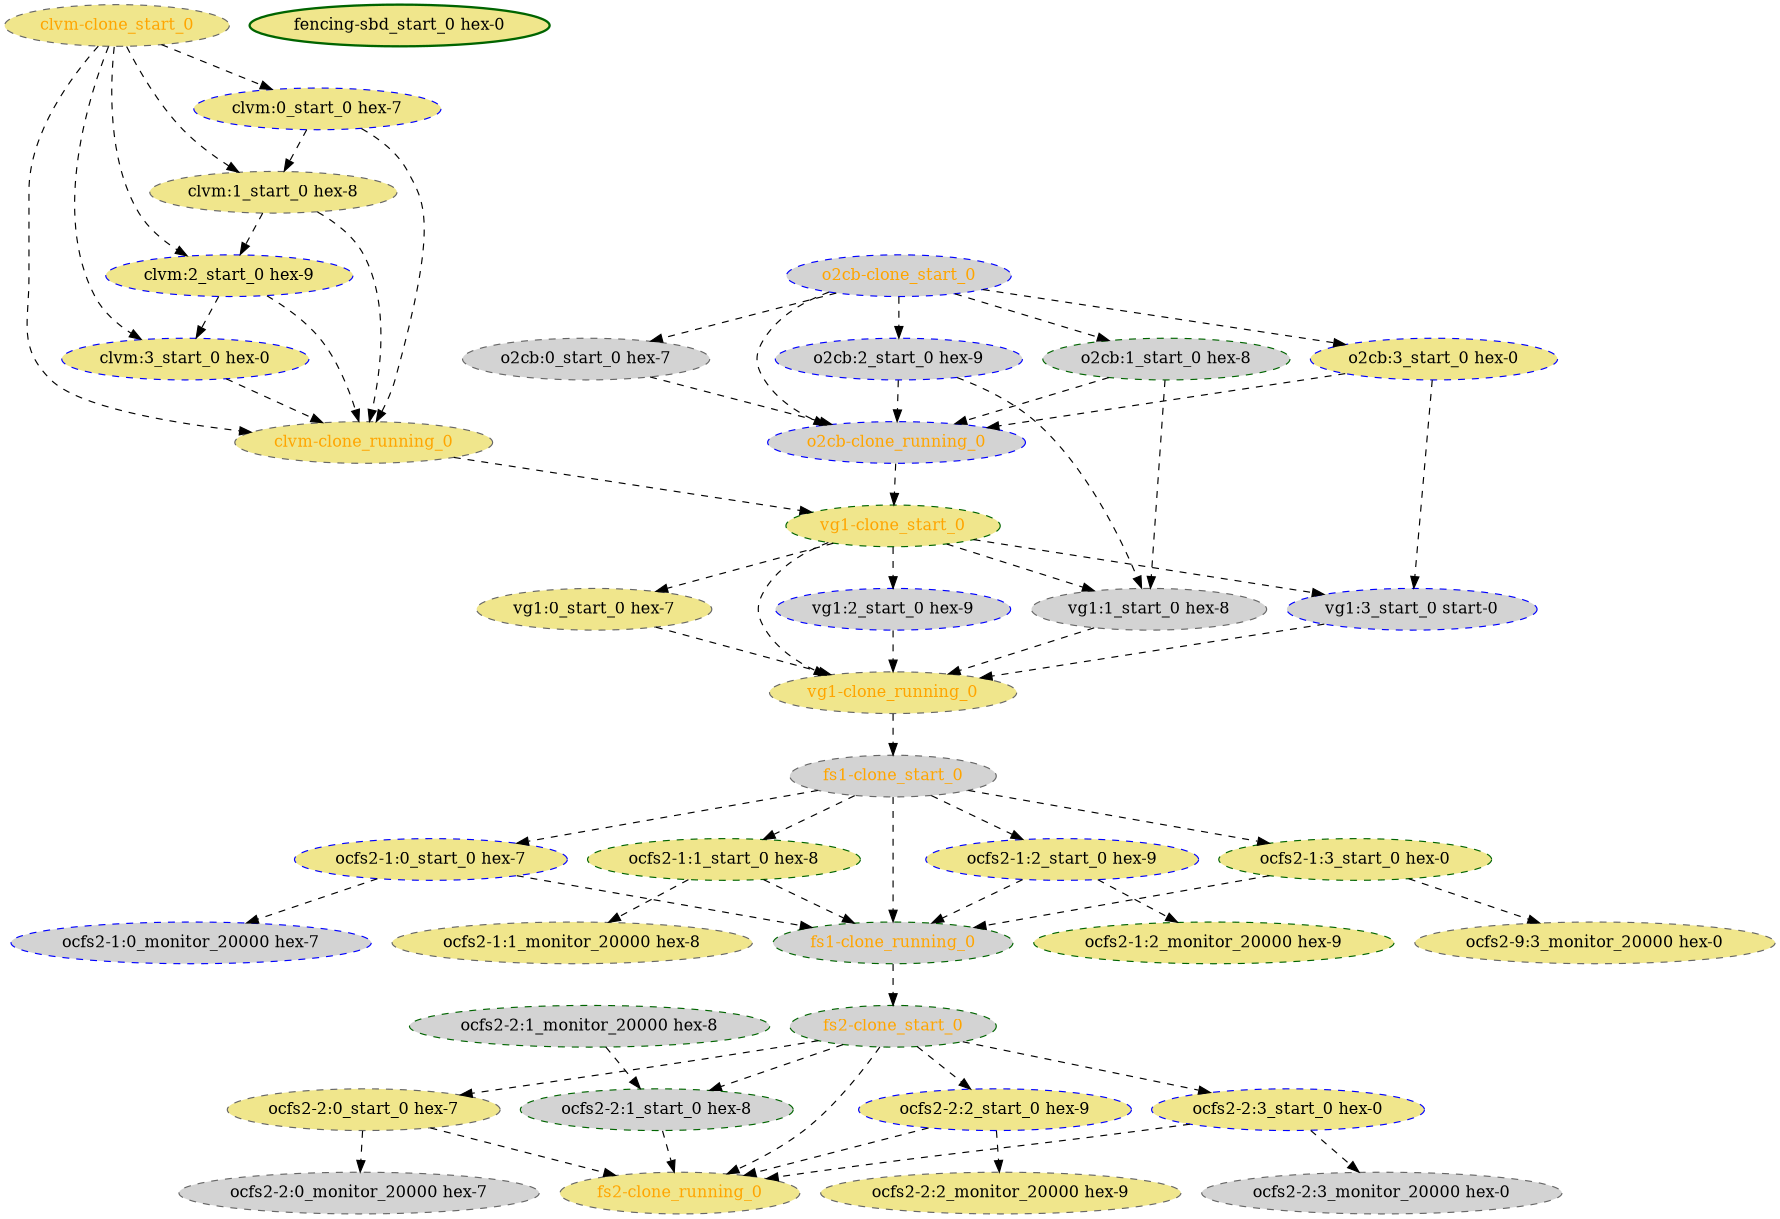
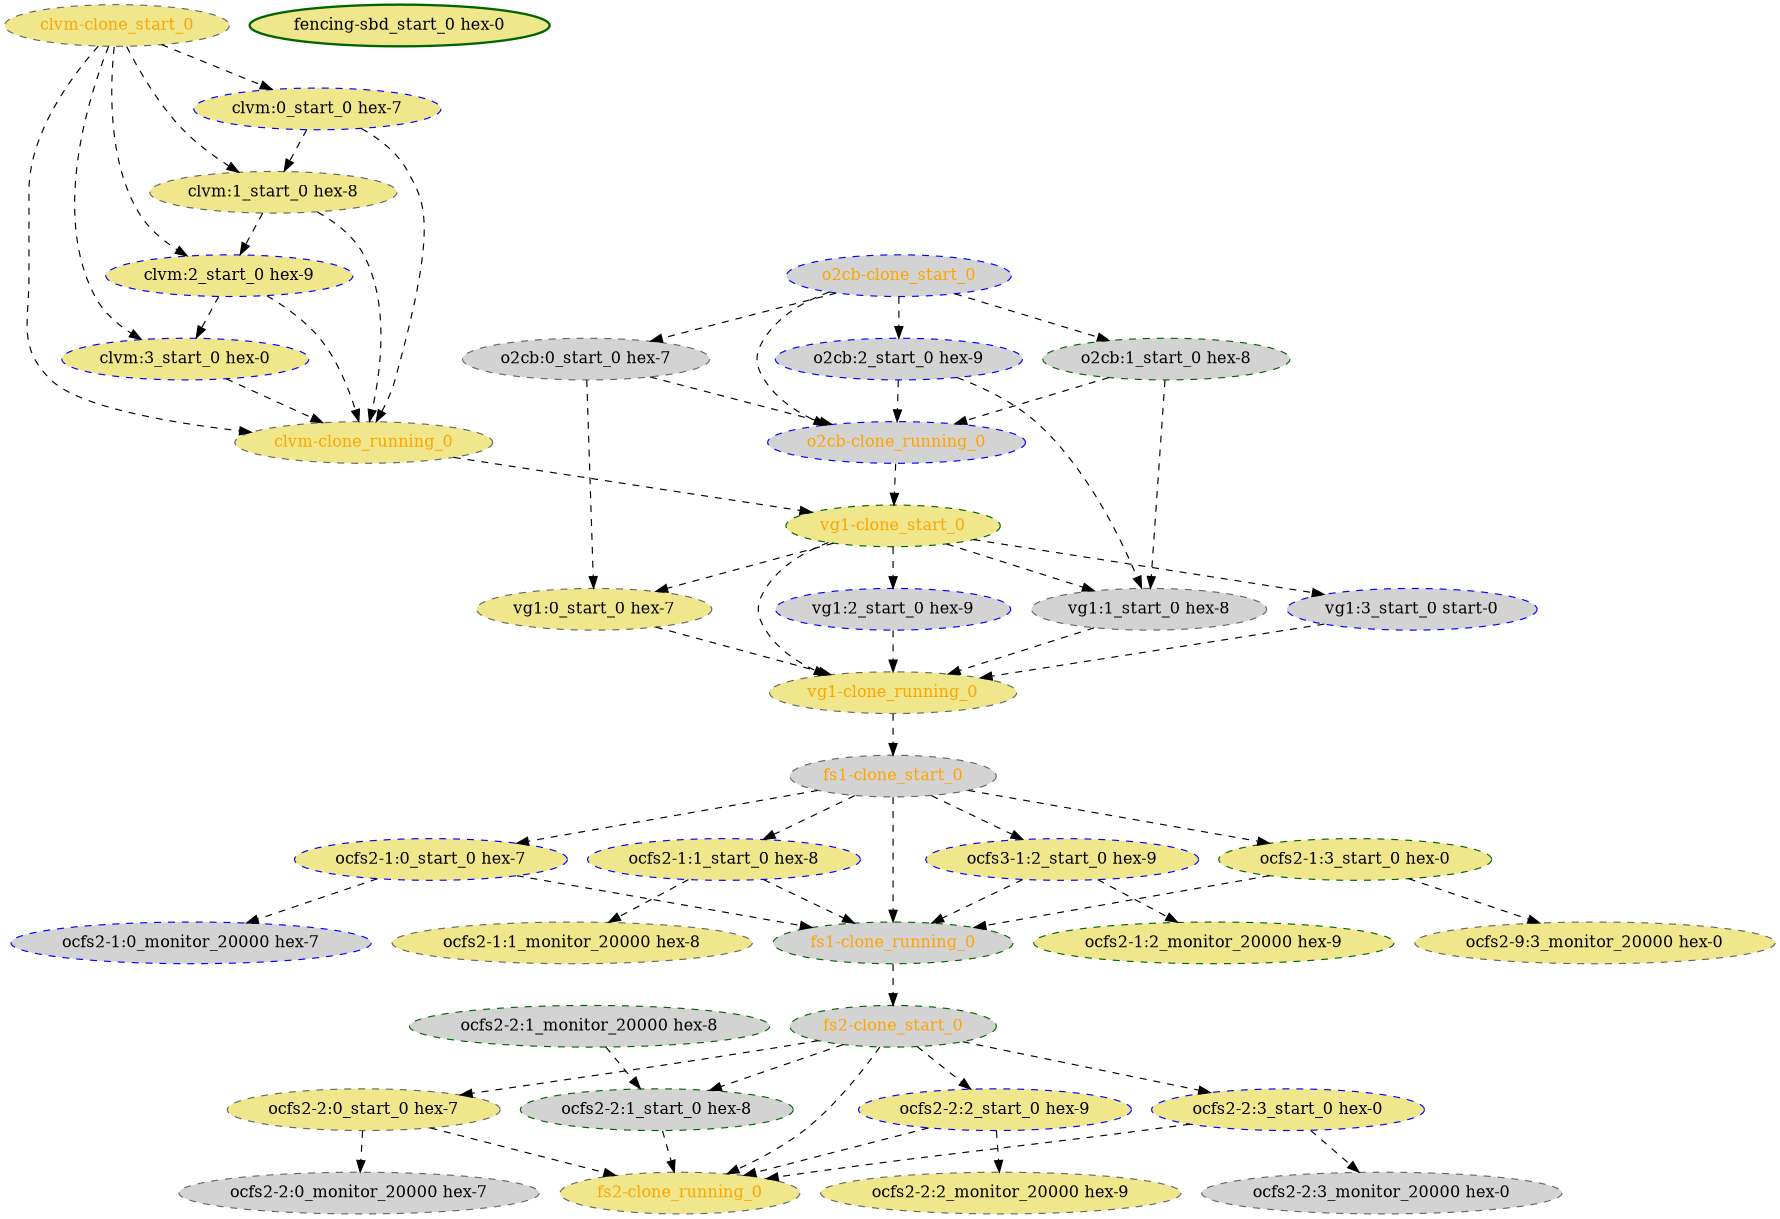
(1434, 359) -> none
none -> (590, 468)
(724, 859) -> (724, 859)
(1062, 859) -> (1062, 859)
